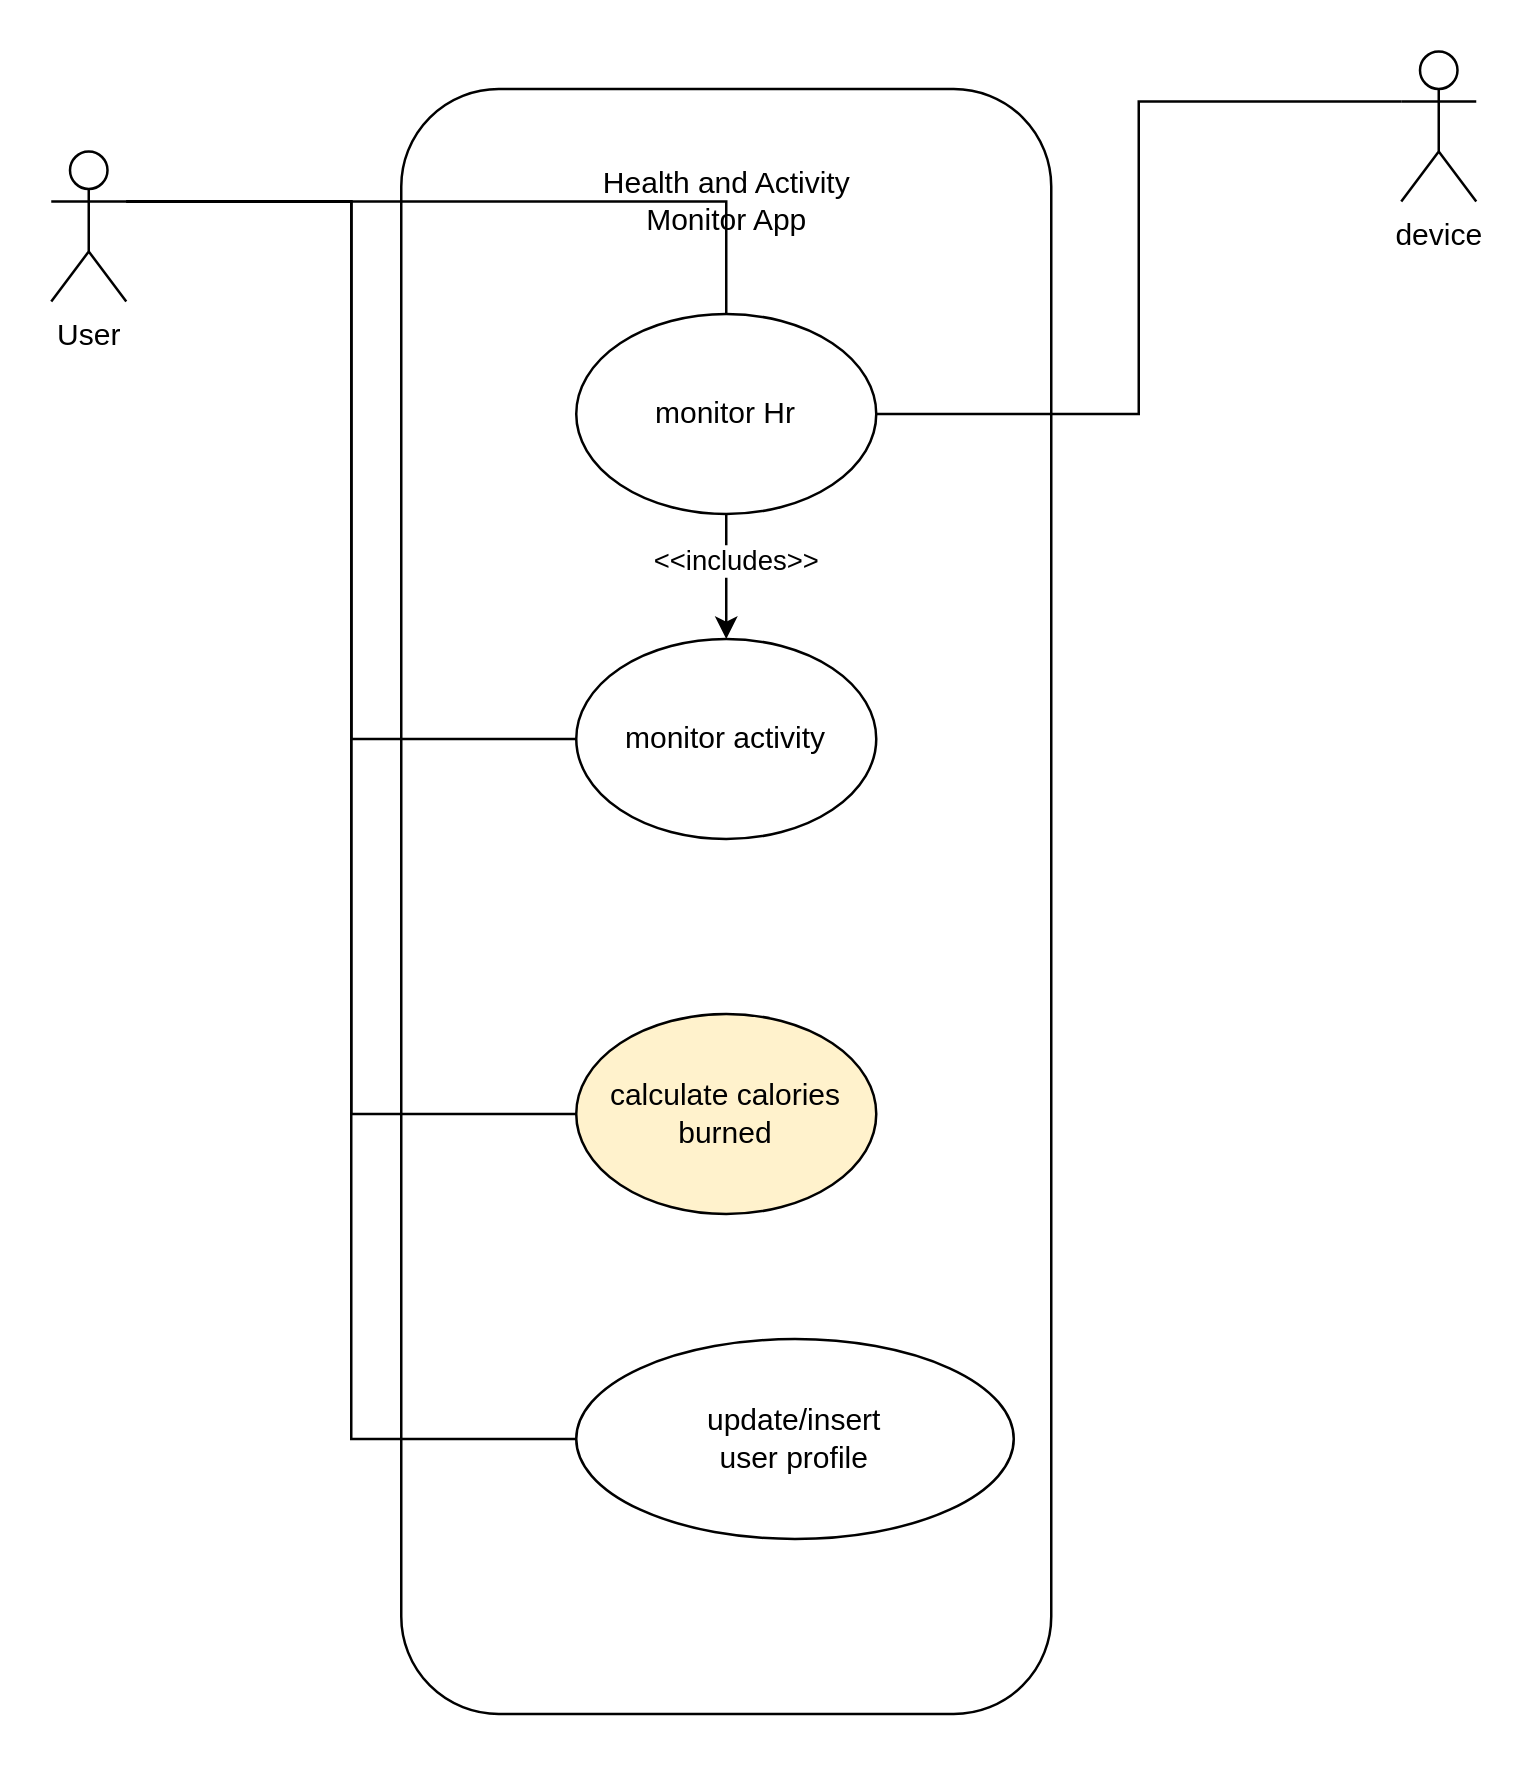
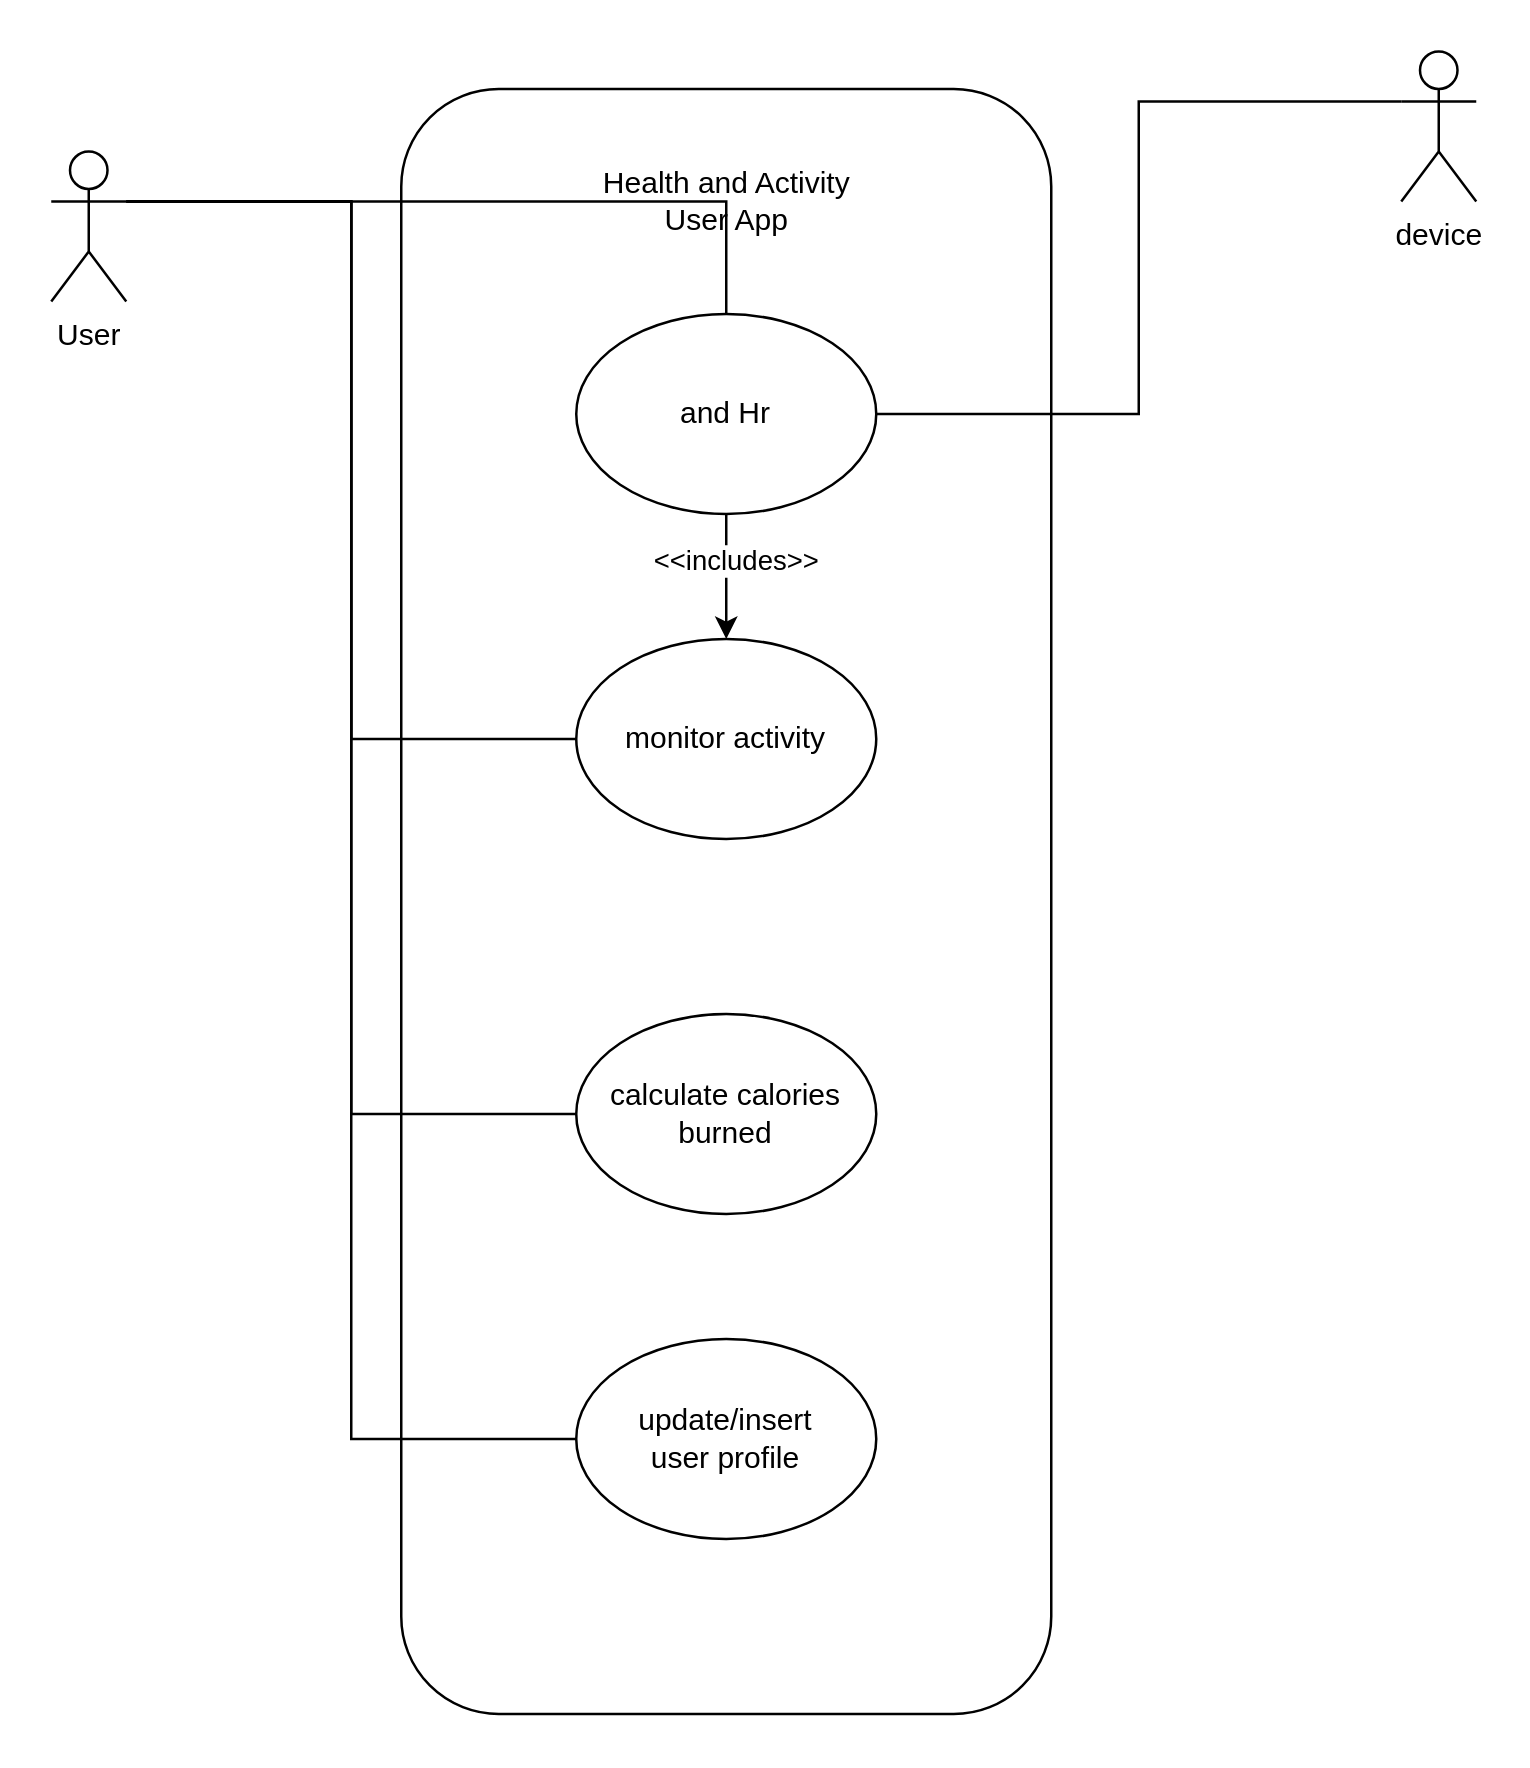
(728, 201) -> (728, 201)
(726, 414) -> (726, 414)
(726, 1114) -> (726, 1114)
(795, 1439) -> (726, 1439)
